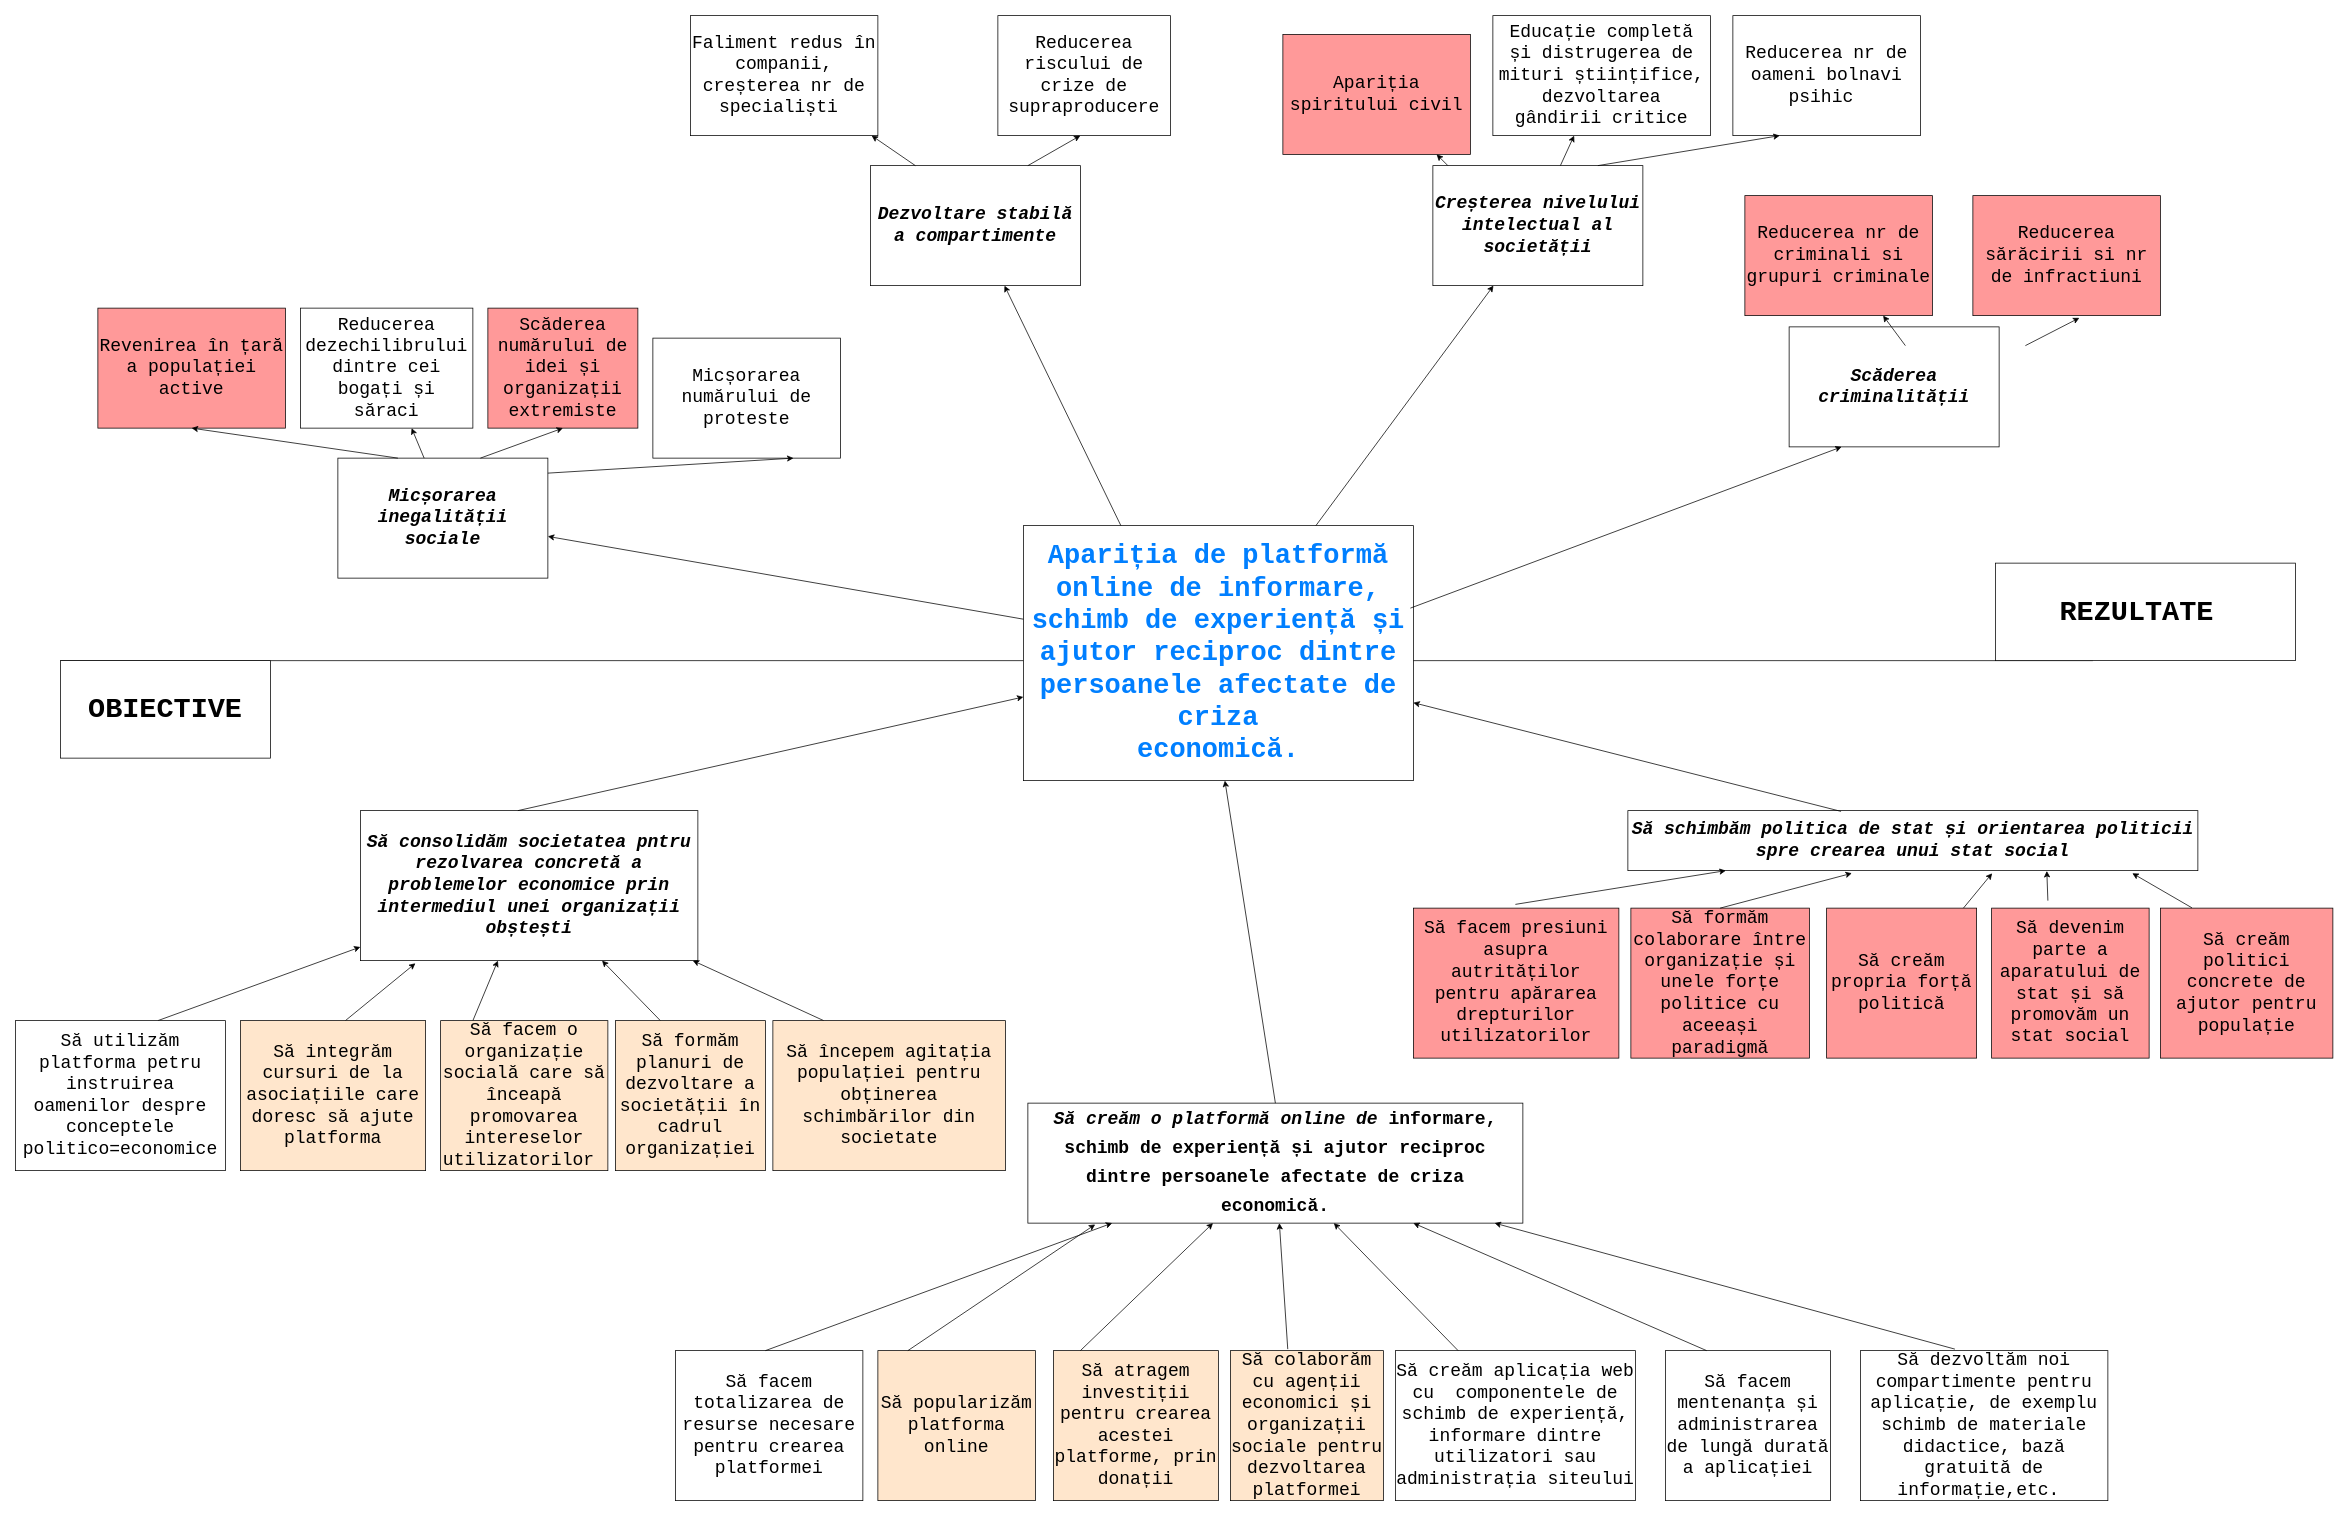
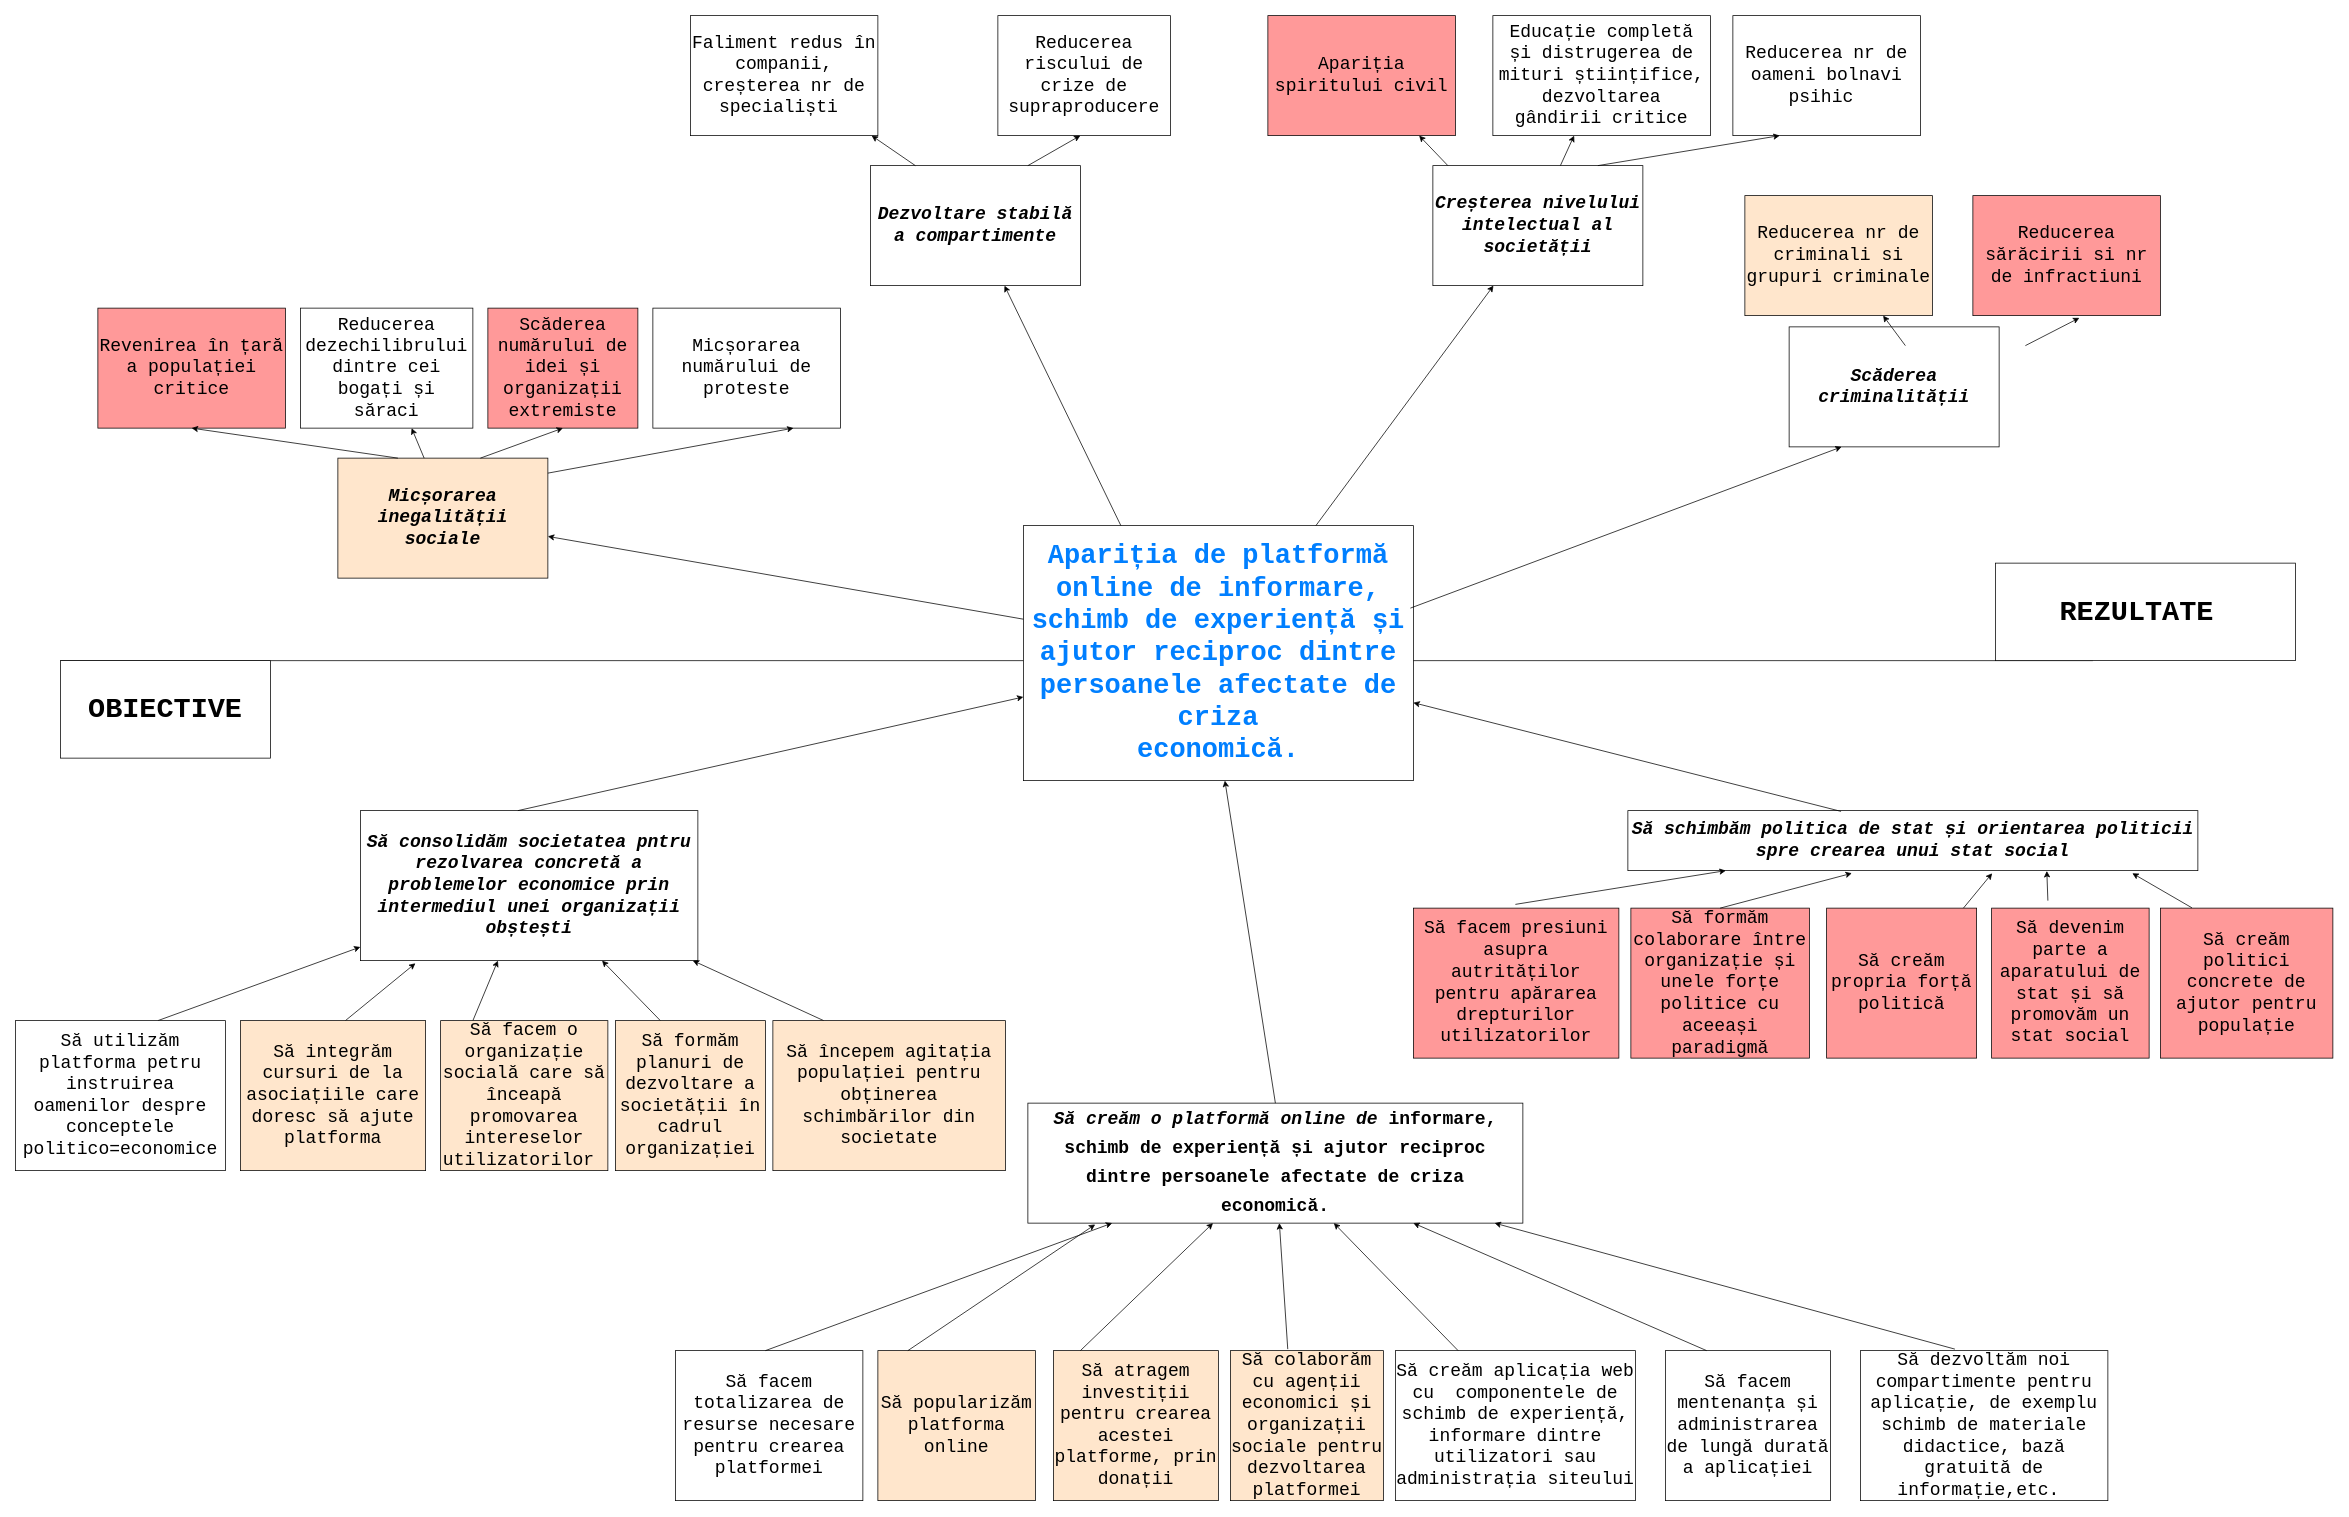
(1377, 94) -> (1362, 75)
(1839, 255) -> (1839, 255)
(192, 368) -> (192, 368)
(747, 398) -> (747, 368)
(443, 518) -> (443, 518)
